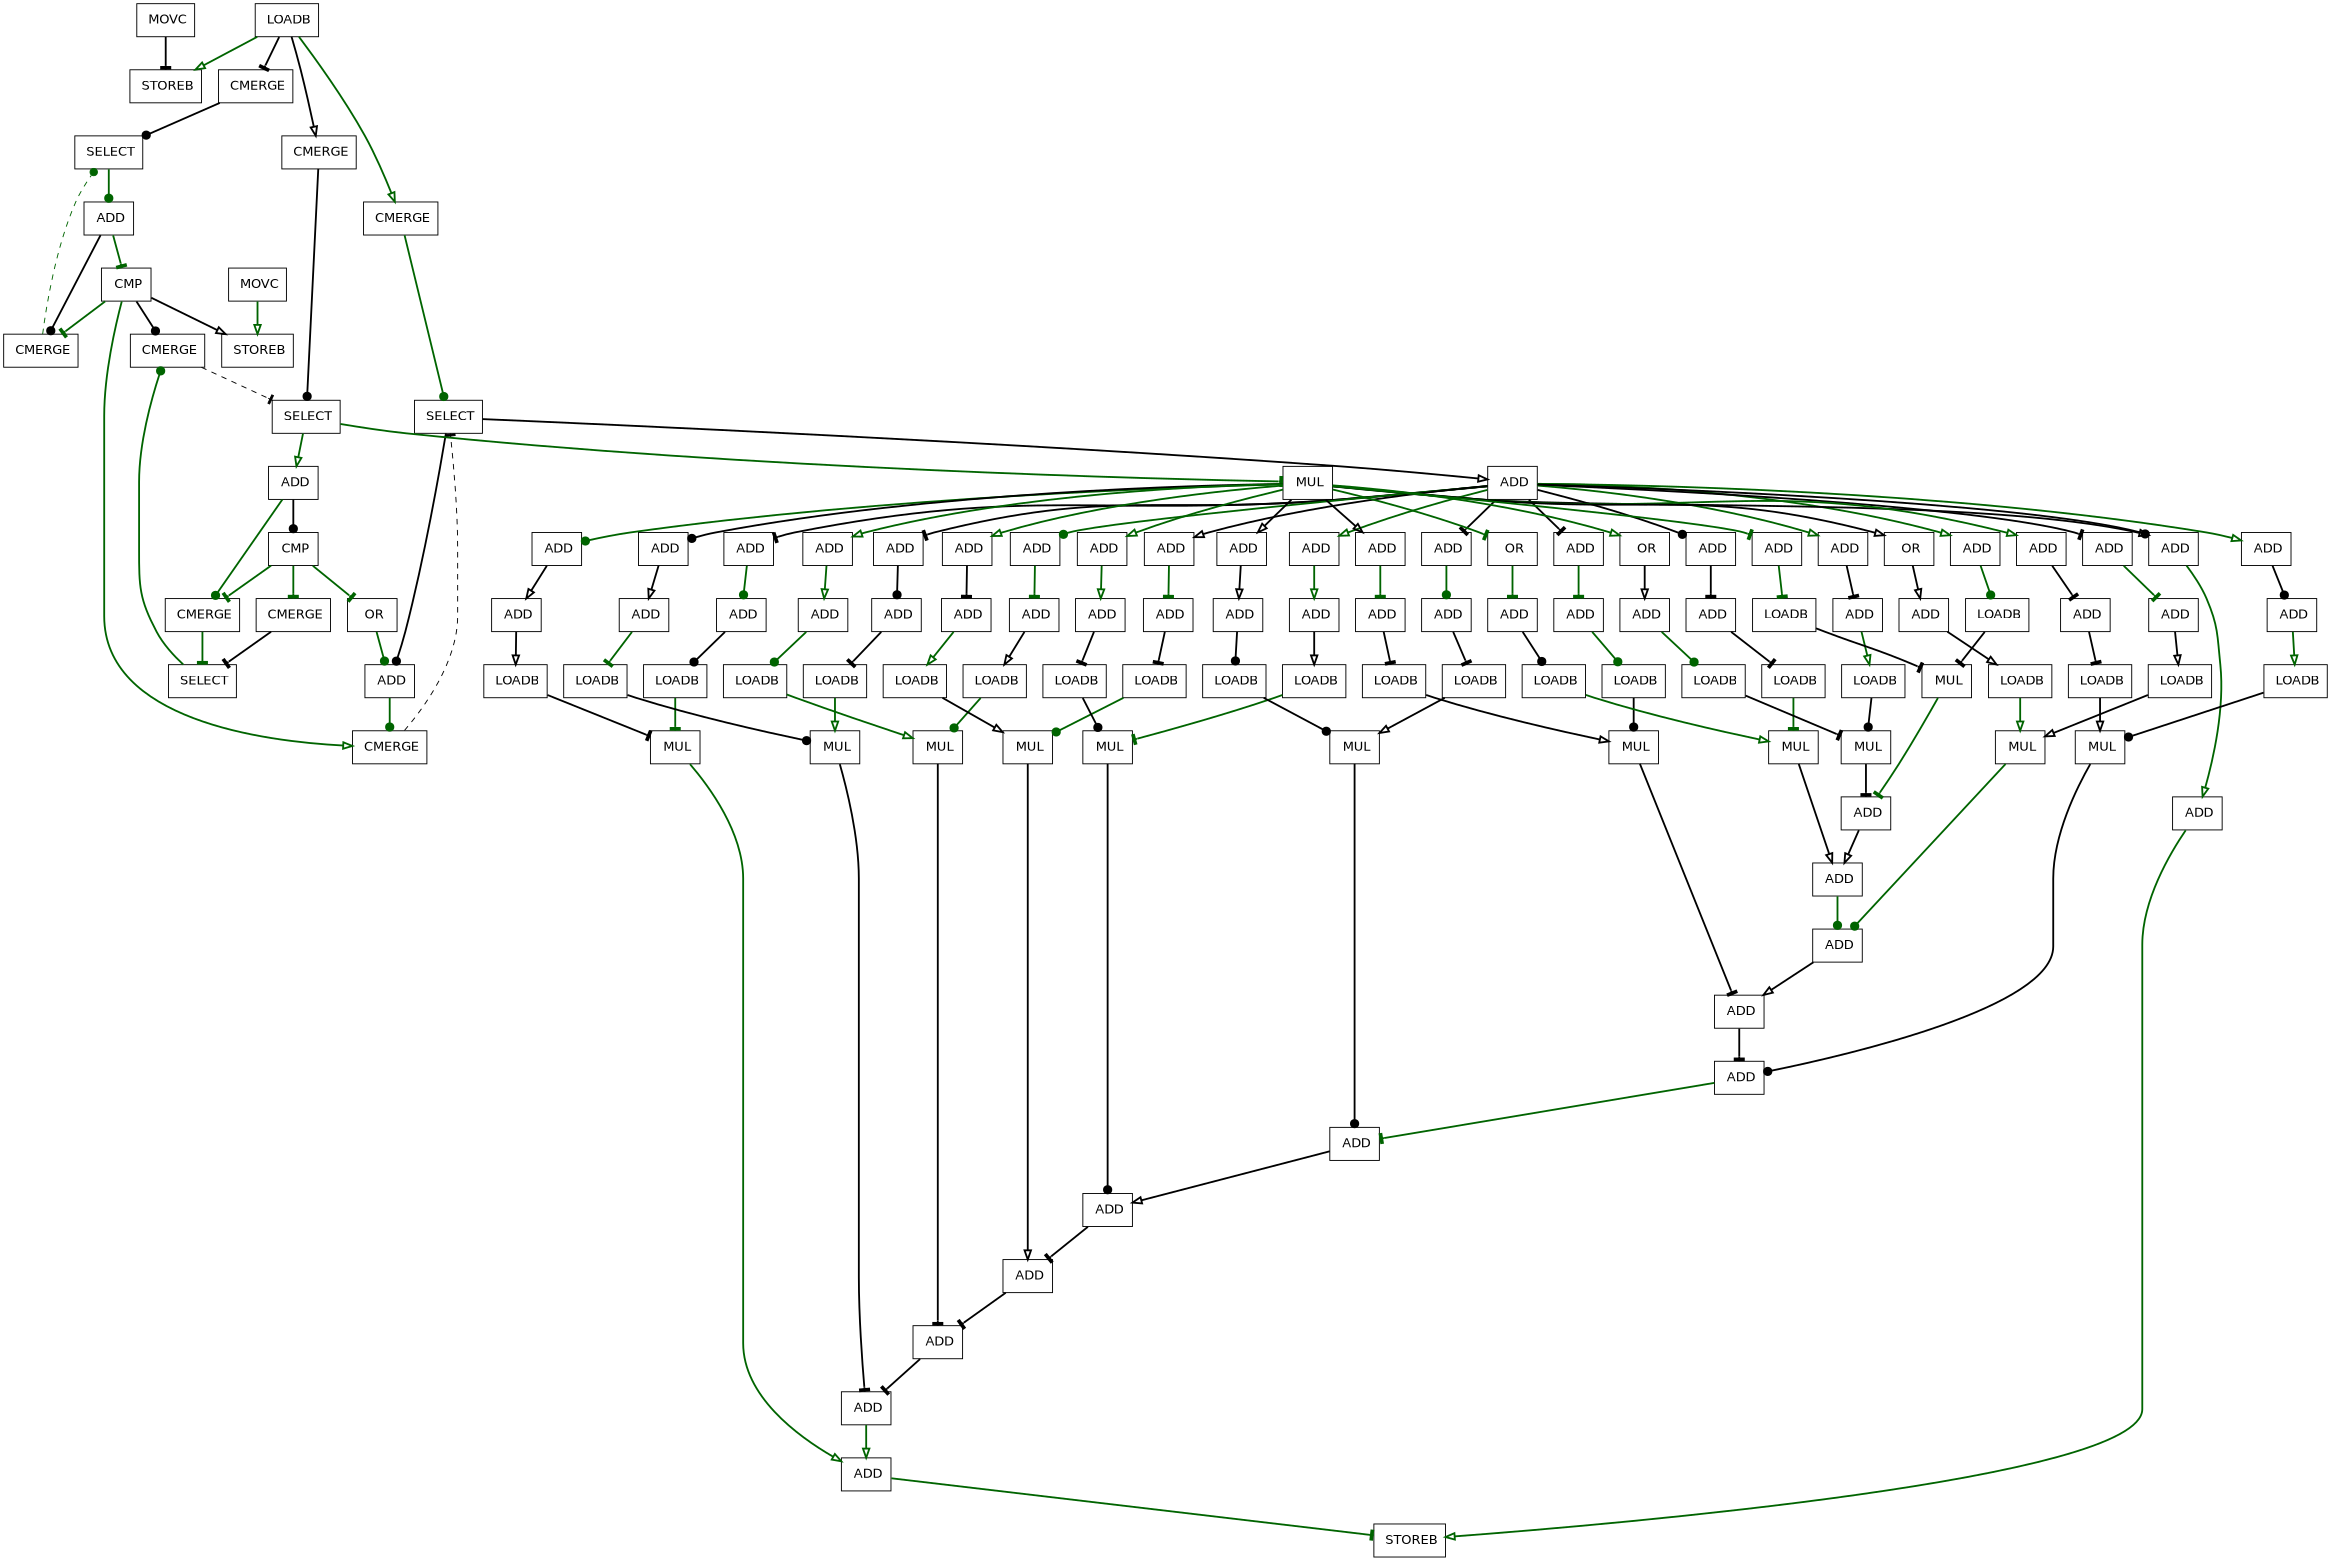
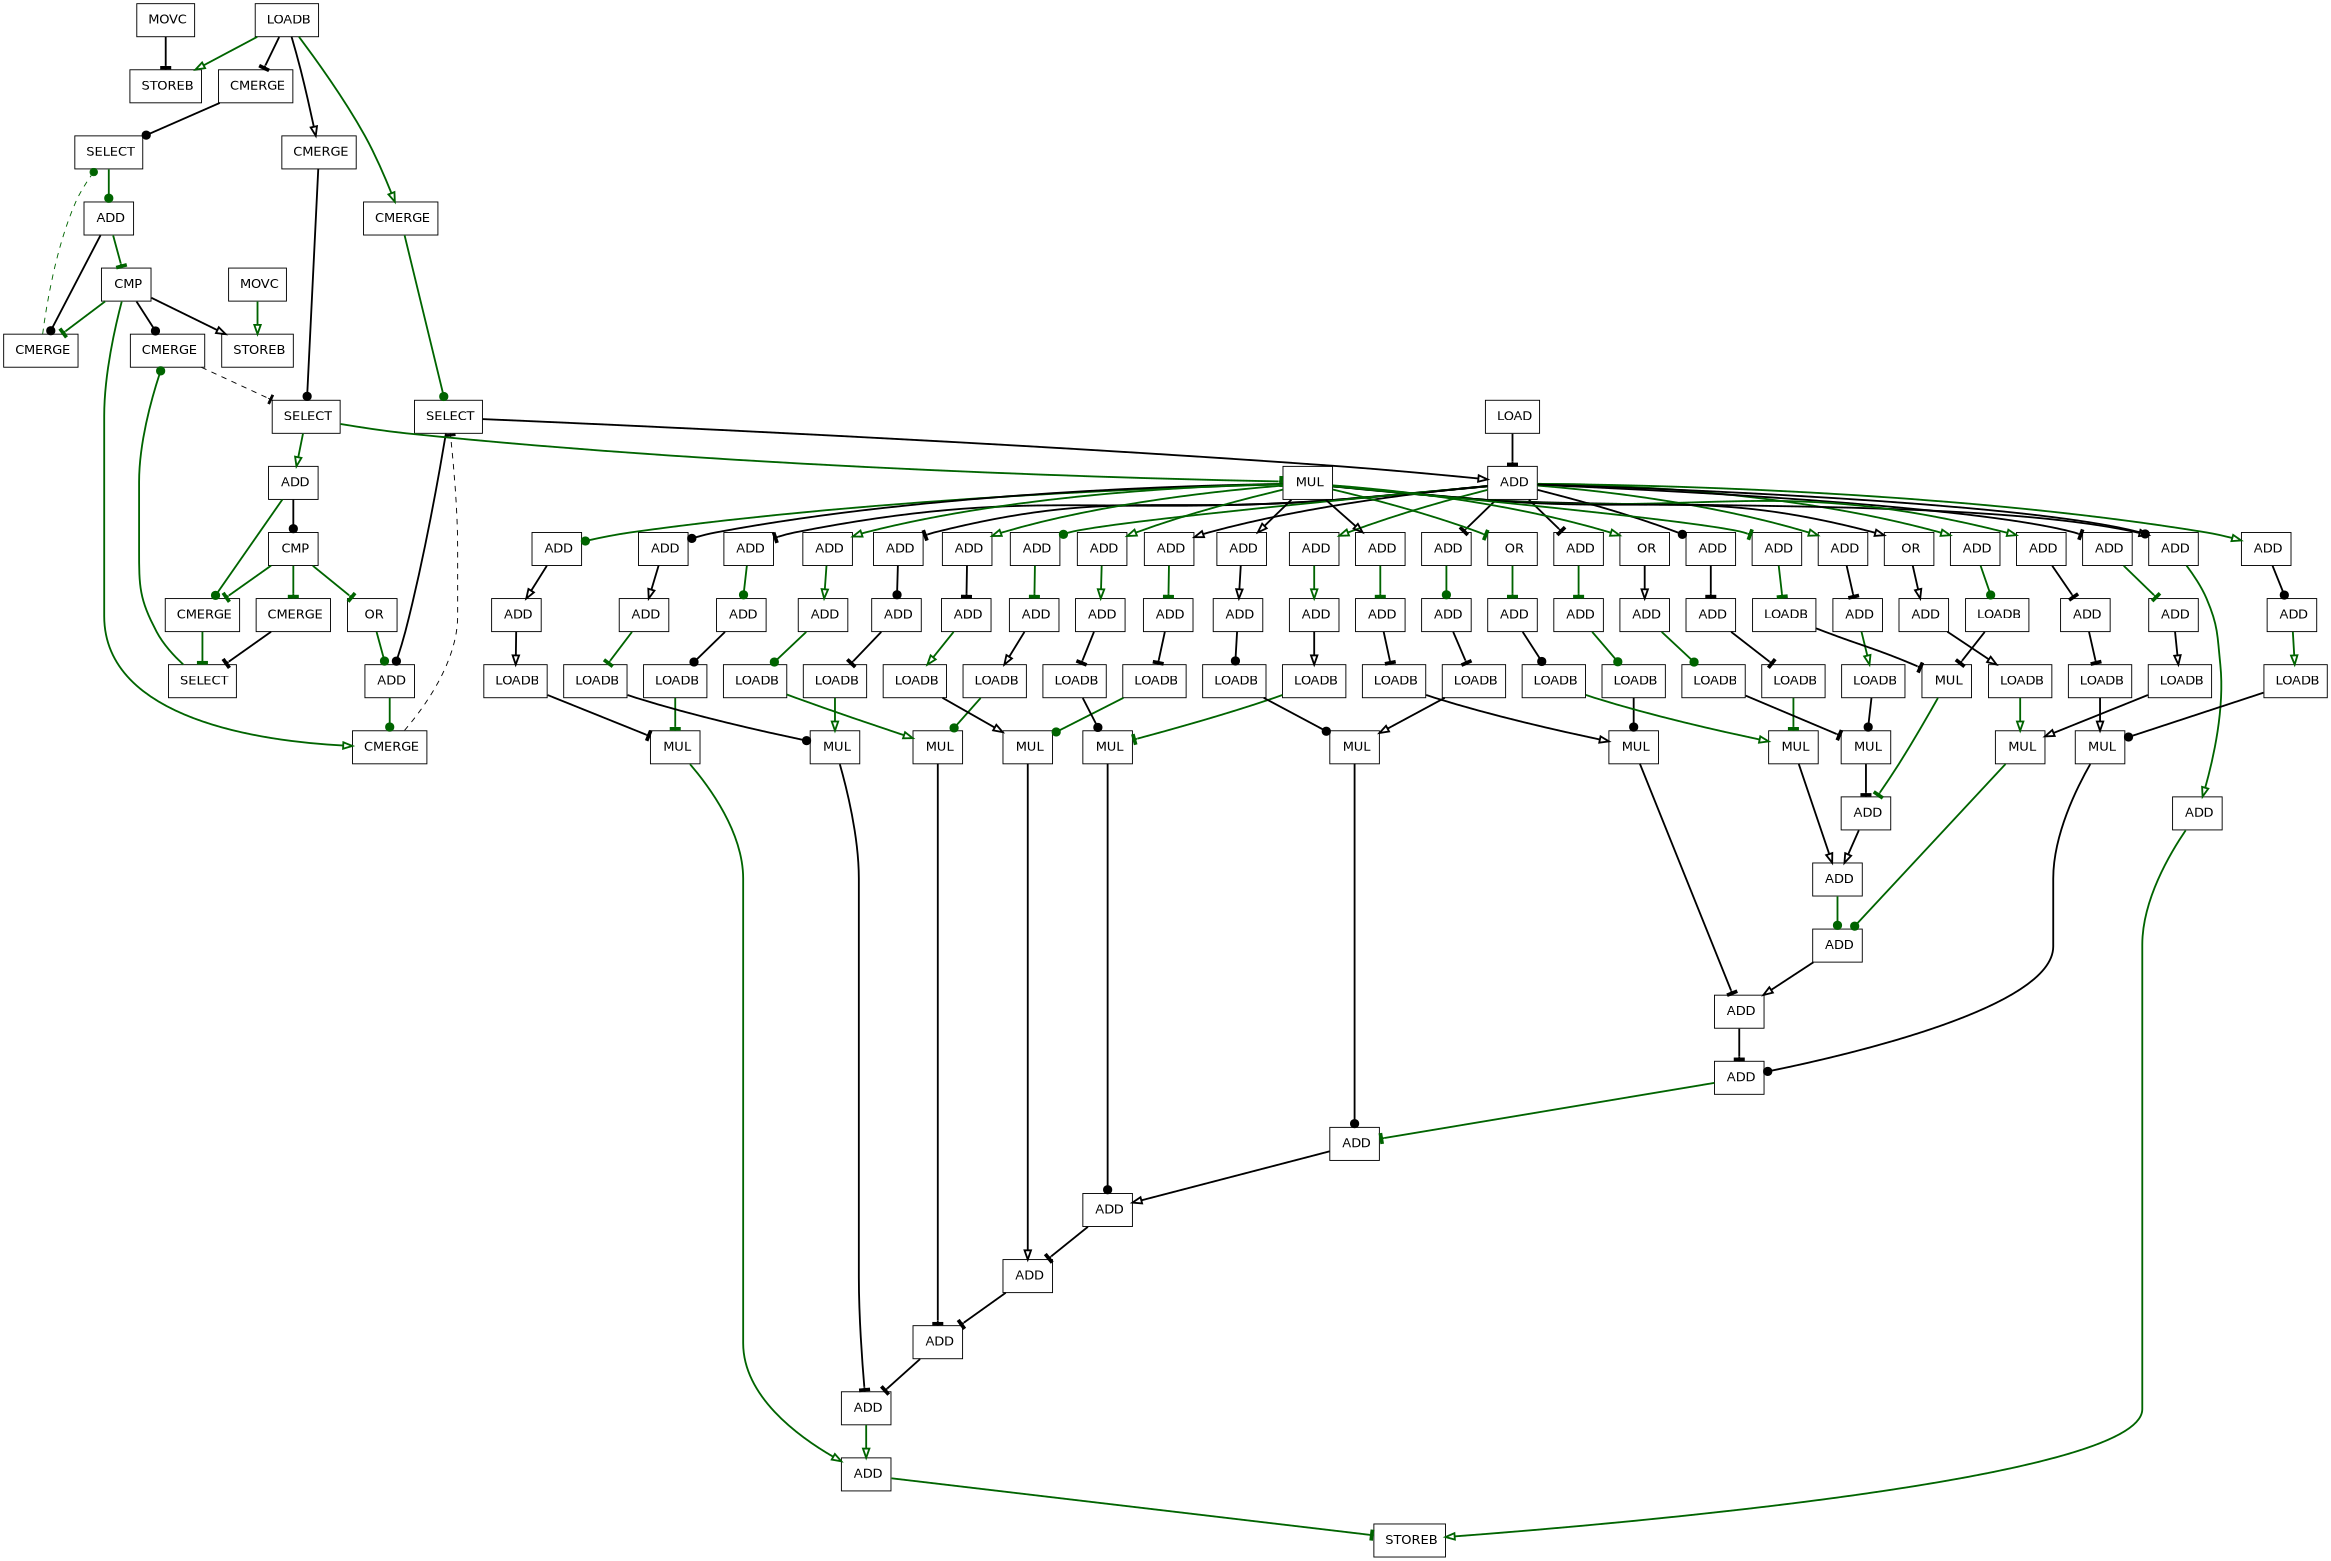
none -> (1512, 417)
